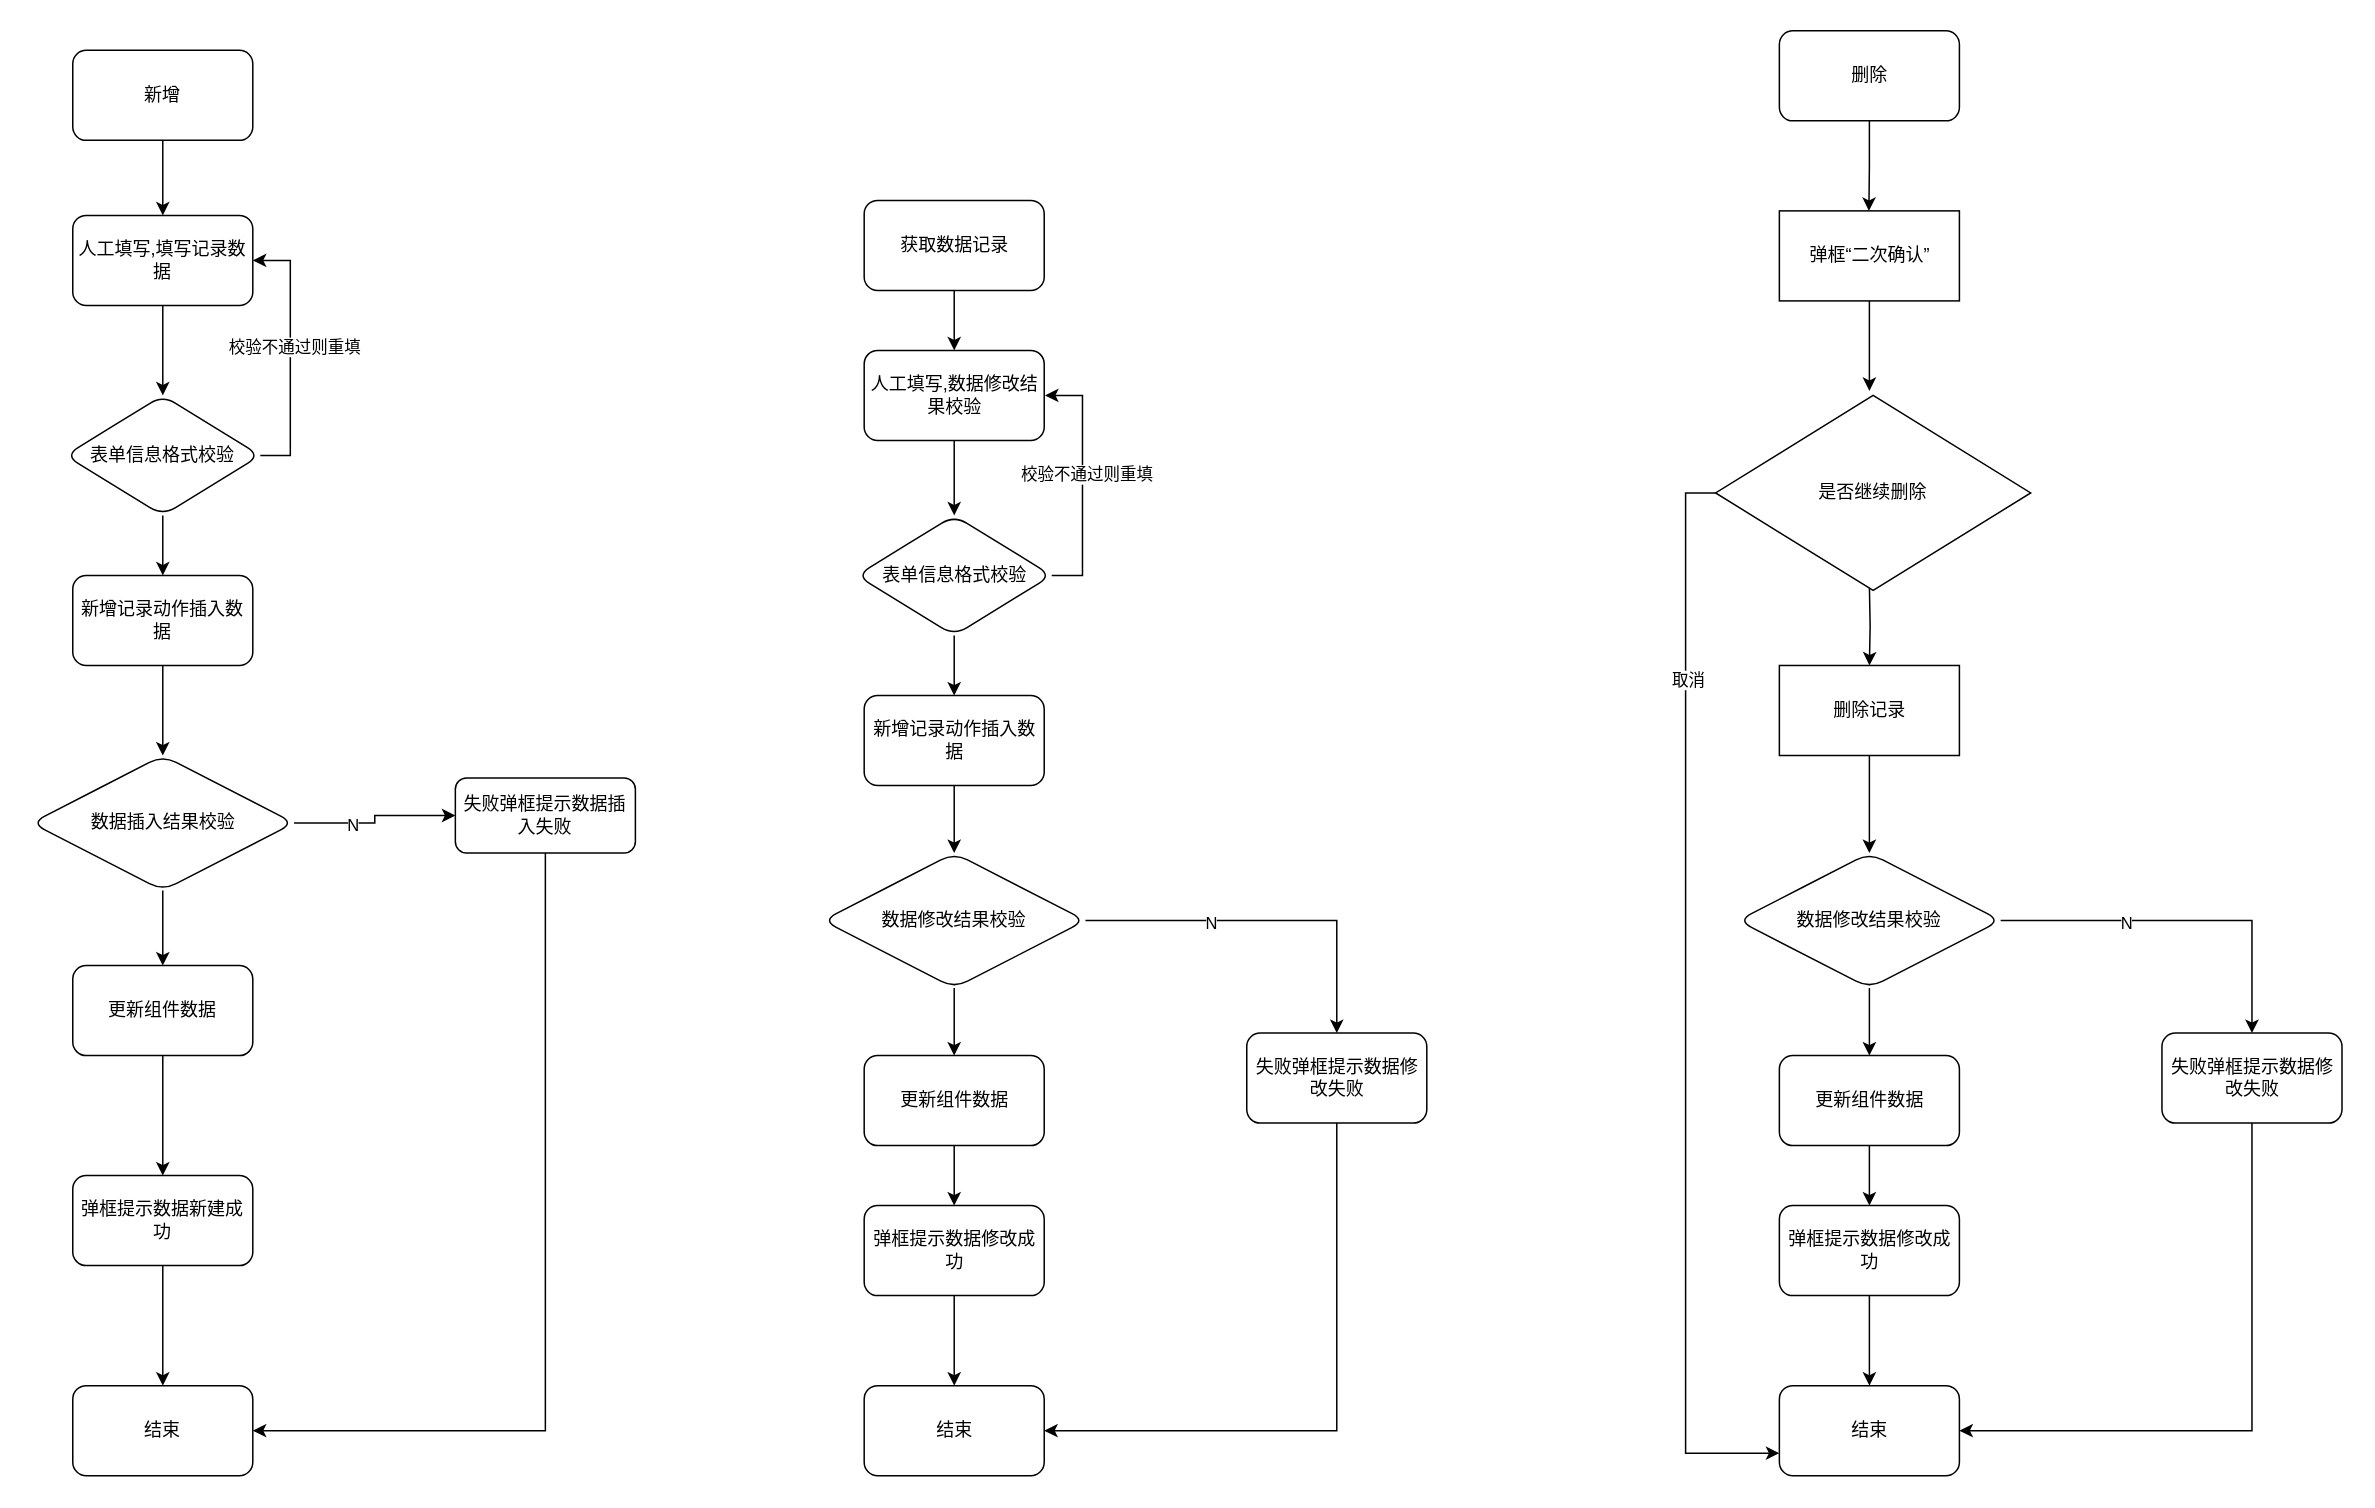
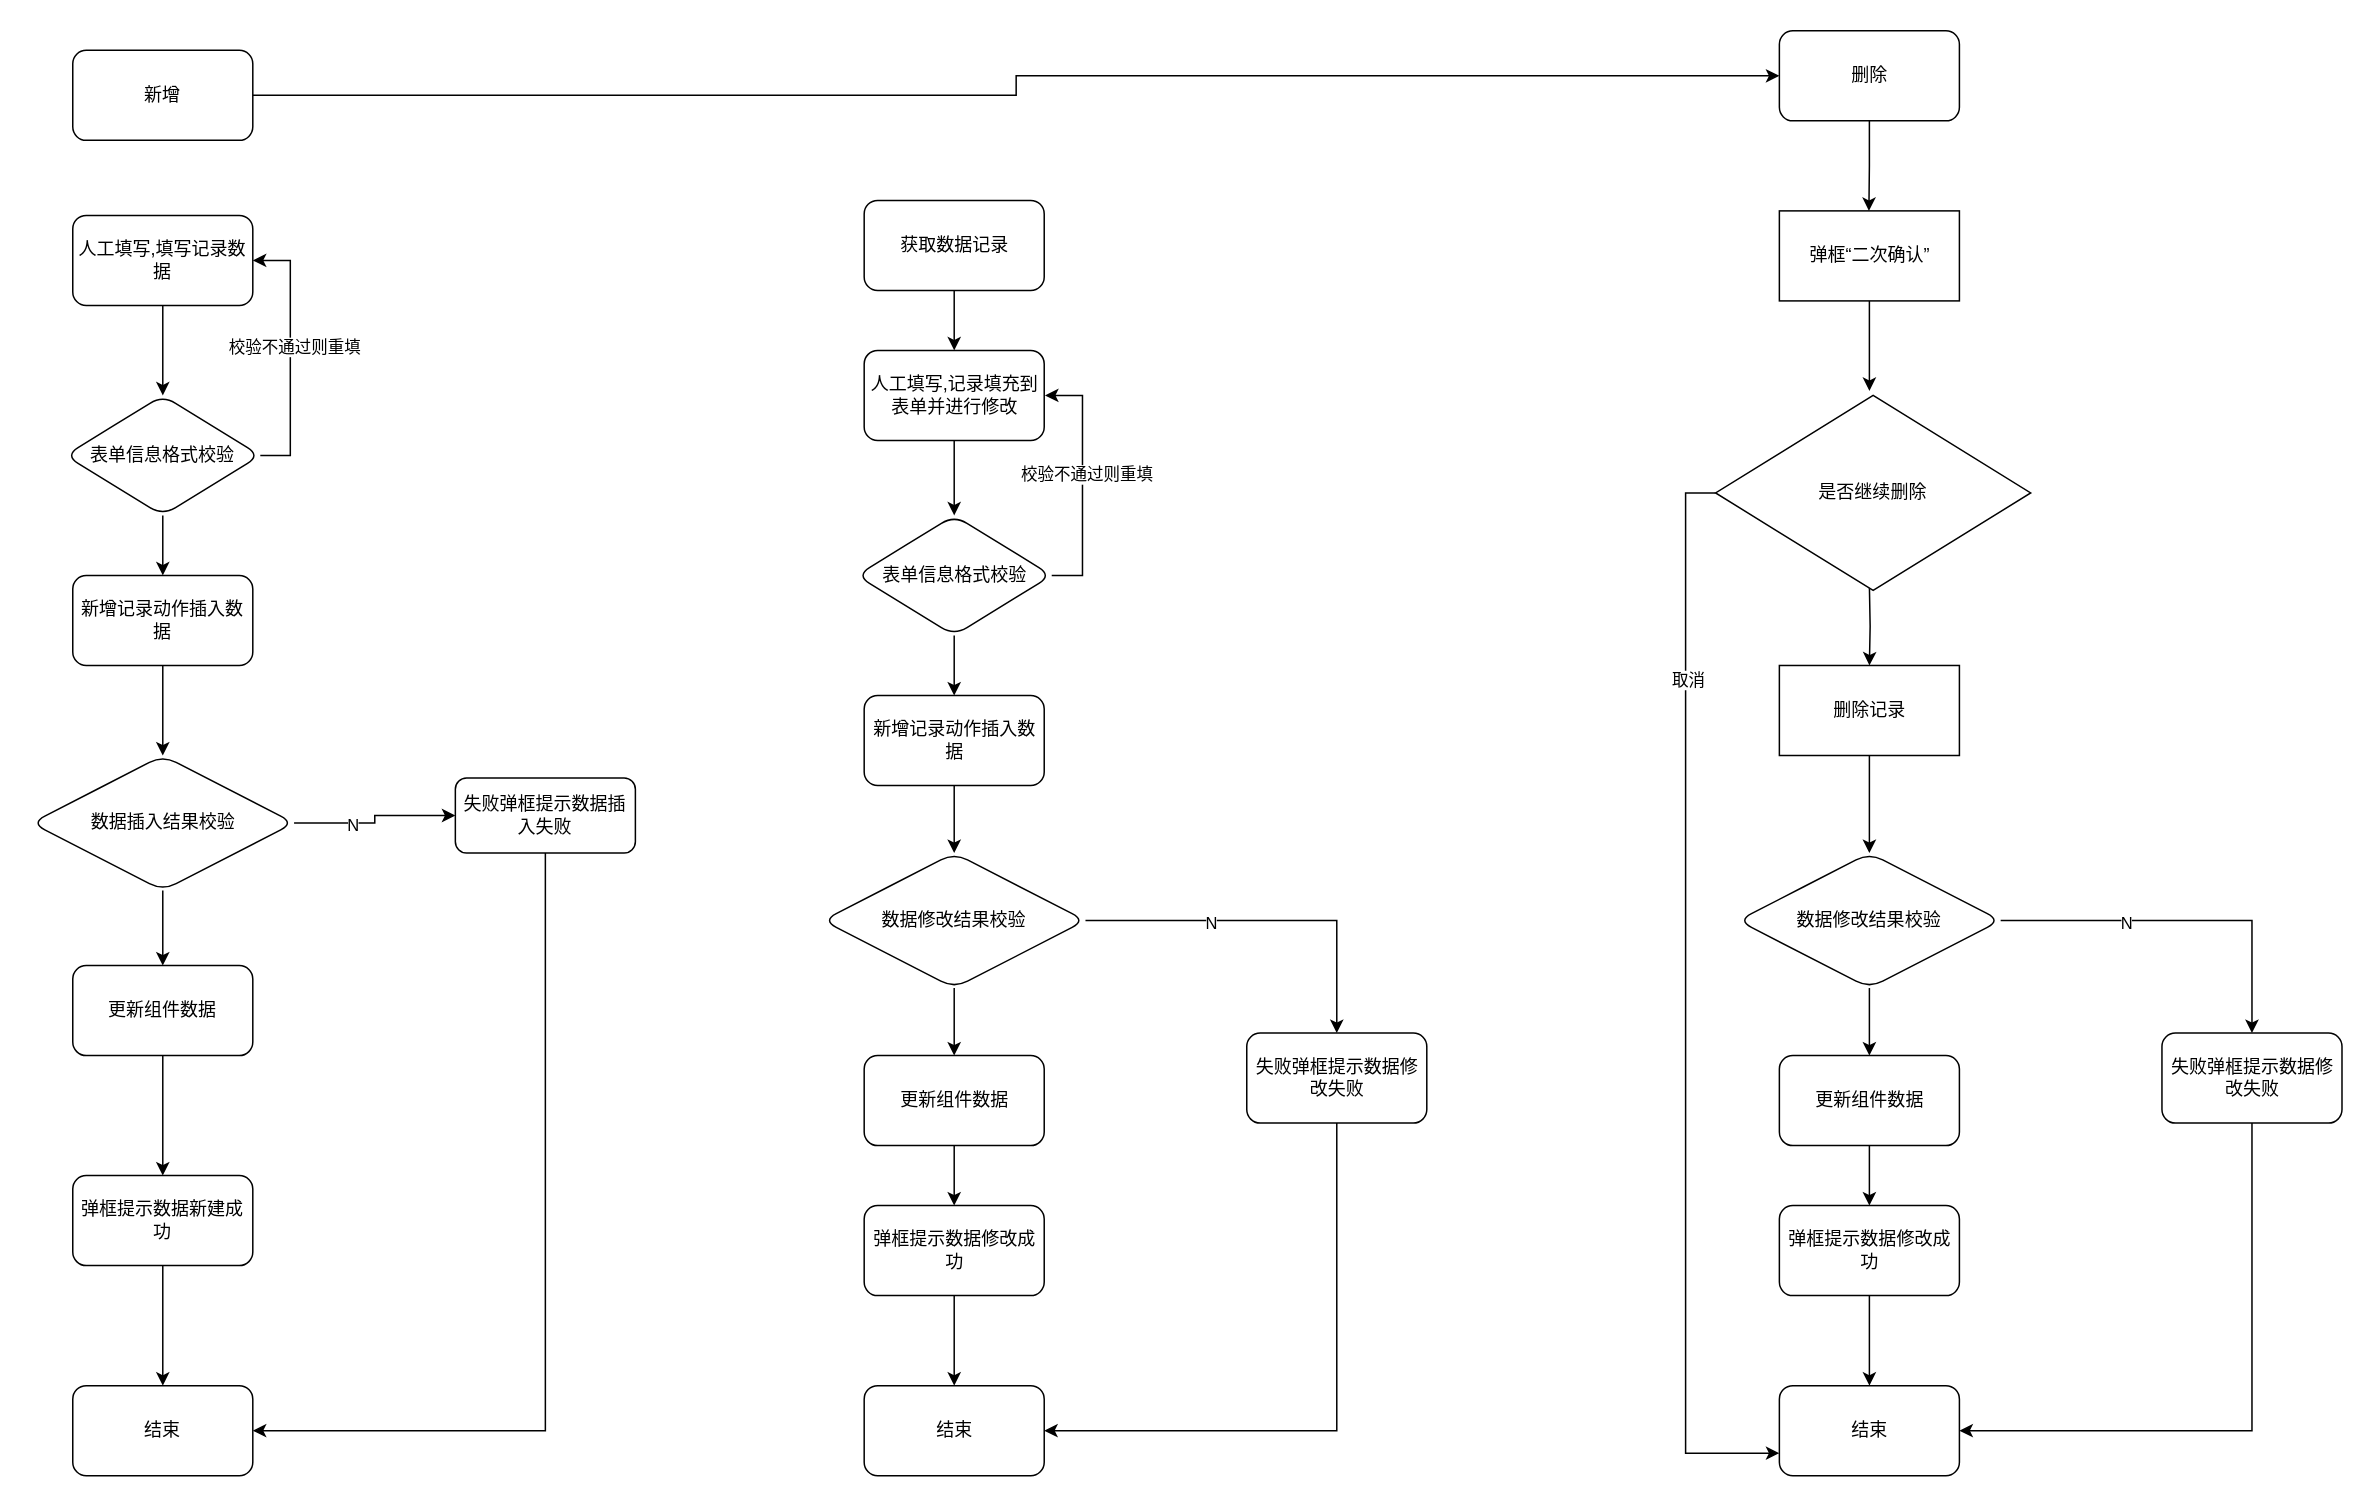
(163, 172) -> (1016, 91)
(955, 395) -> (955, 395)
